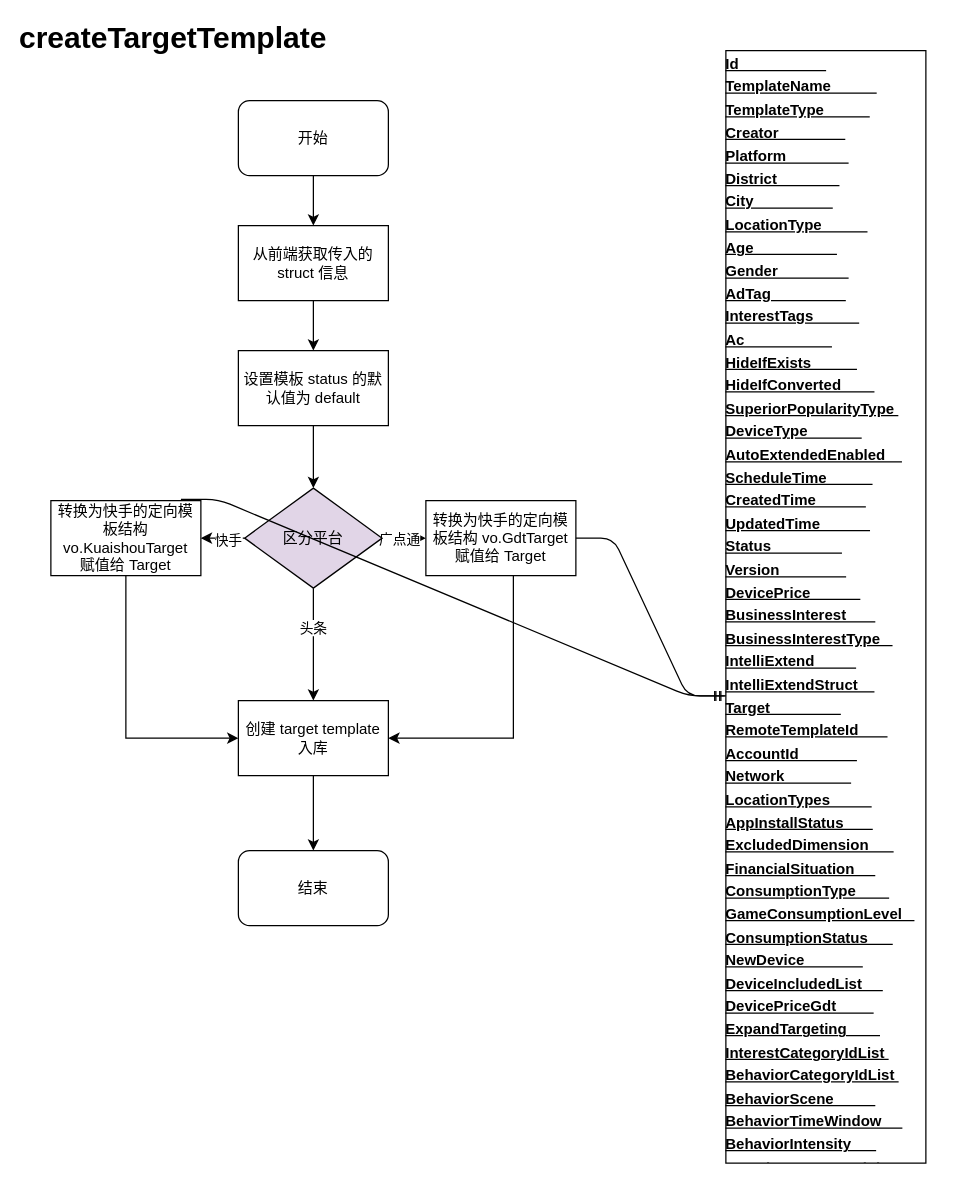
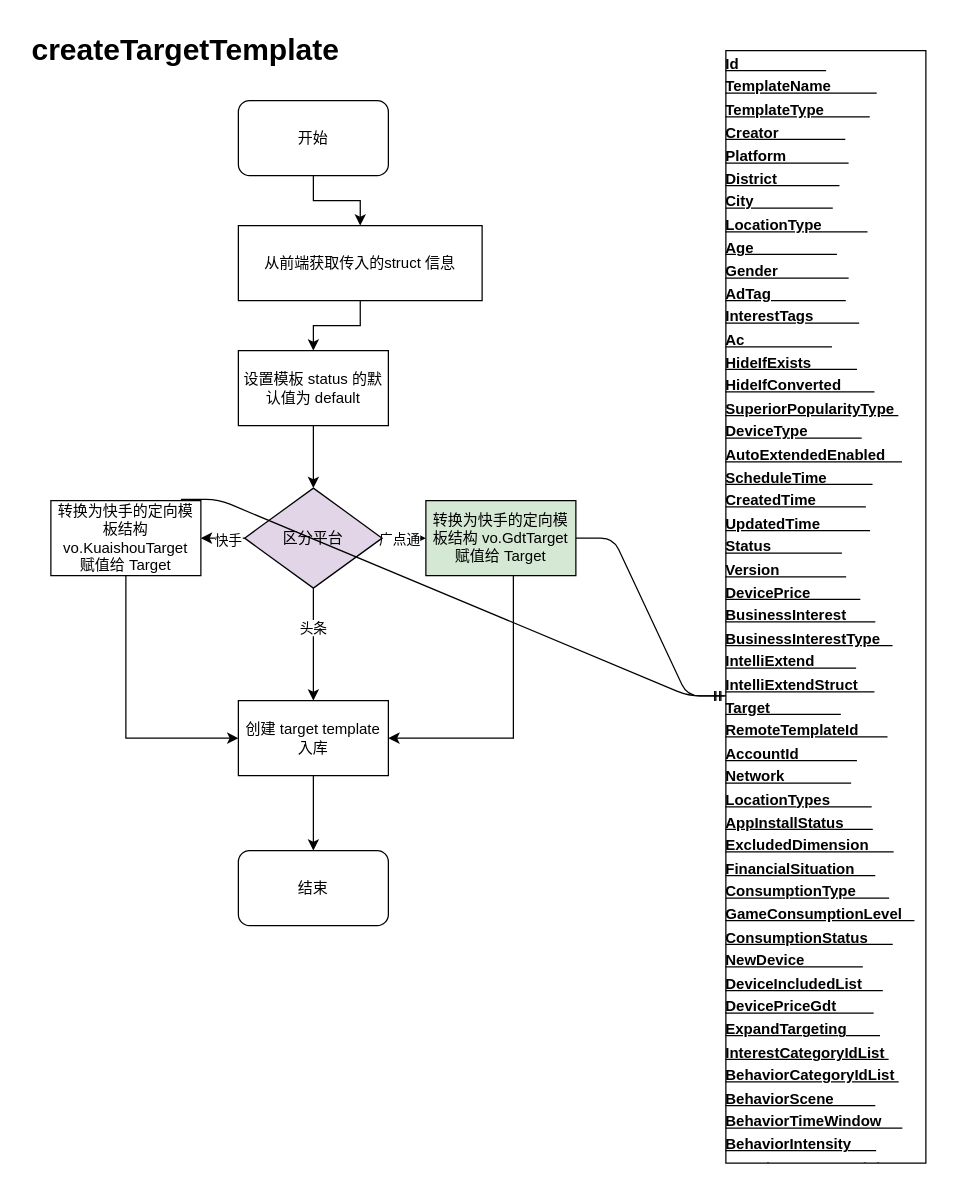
(182, 38) -> (194, 51)
(313, 263) -> (360, 263)
(501, 538) -> (501, 538)
